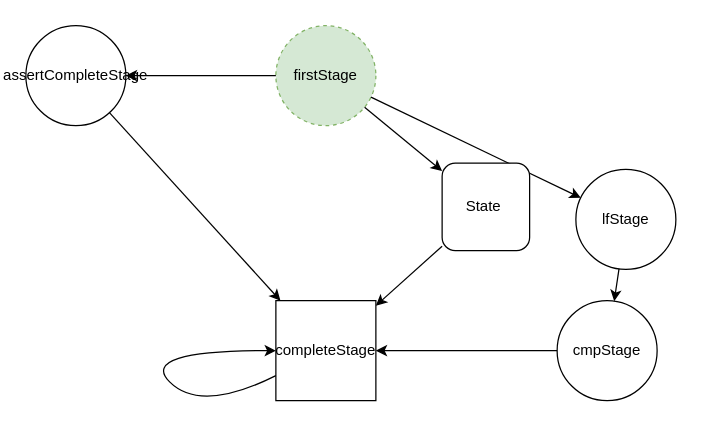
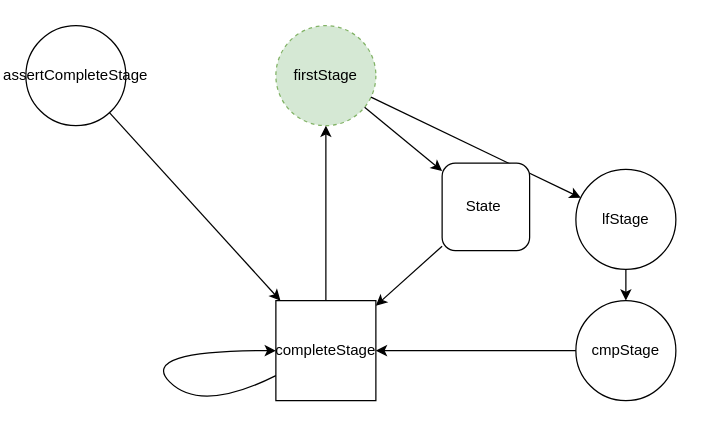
(205, 76) -> none
none -> (326, 218)
(607, 351) -> (626, 351)
